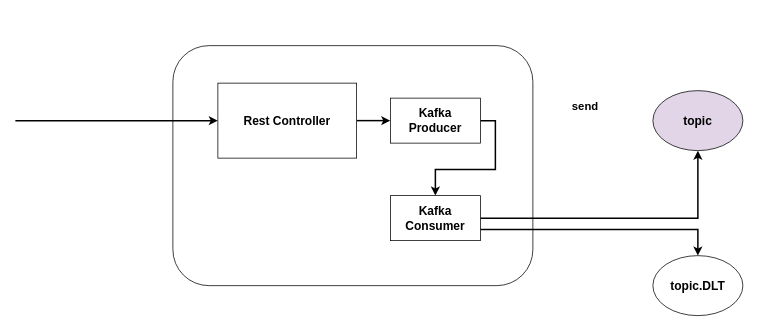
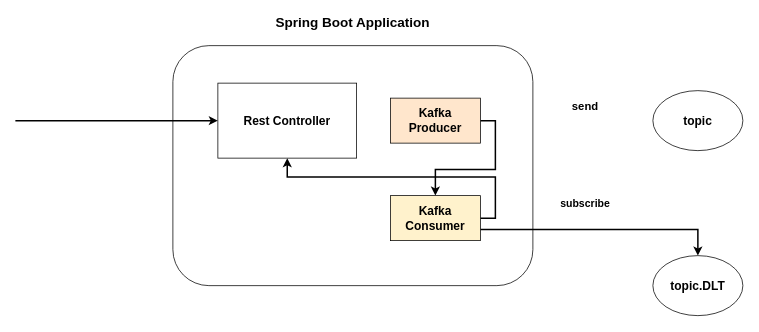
none -> (353, 23)
(370, 120) -> none
(435, 120) -> (435, 120)
(698, 120) -> (698, 120)
none -> (585, 203)
(435, 218) -> (435, 218)
(626, 218) -> (407, 177)
